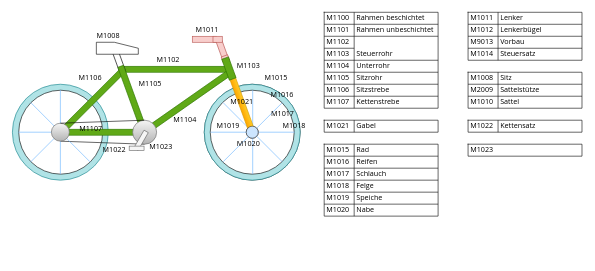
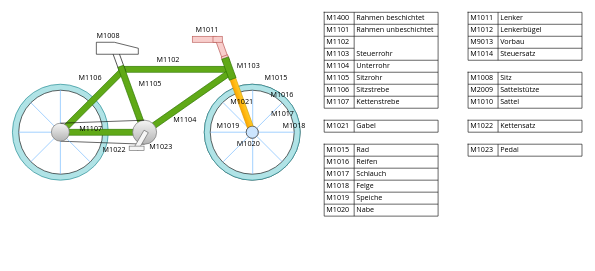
(337, 18) -> (337, 18)
none -> (540, 150)
